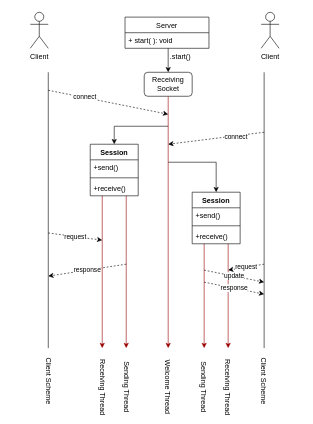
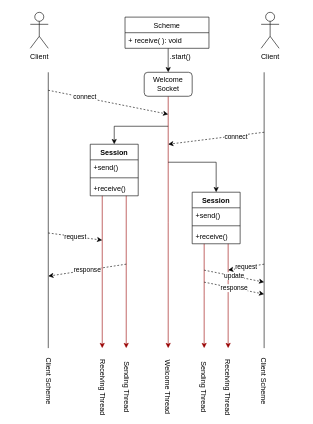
(167, 25) -> (167, 25)
(156, 41) -> (159, 41)
(168, 84) -> (168, 84)
